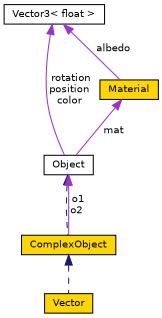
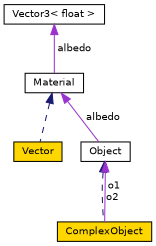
(129, 90) -> (54, 83)
(47, 96) -> none
(112, 131) -> (102, 117)
(69, 279) -> (45, 122)
